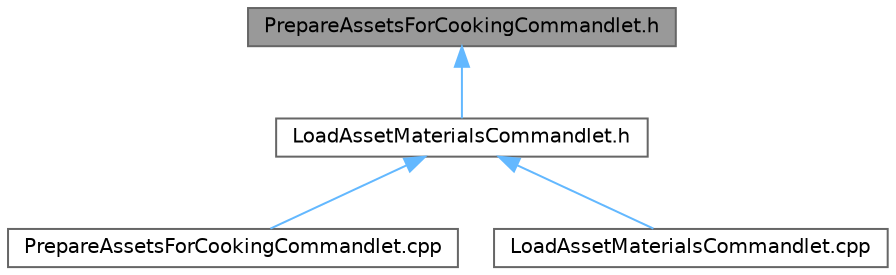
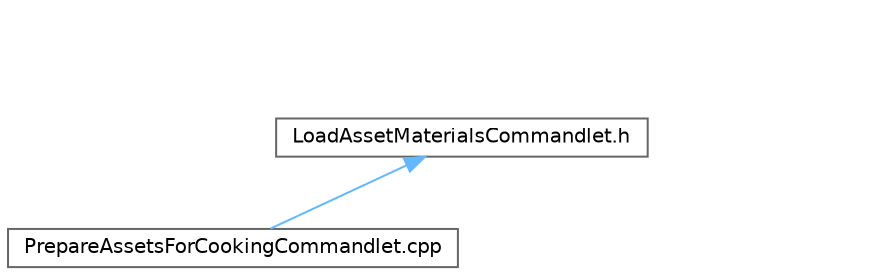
(462, 27) -> none
(691, 248) -> none
